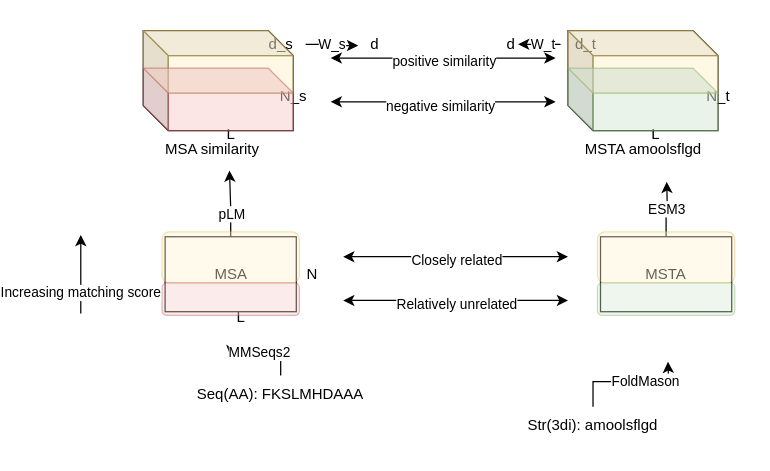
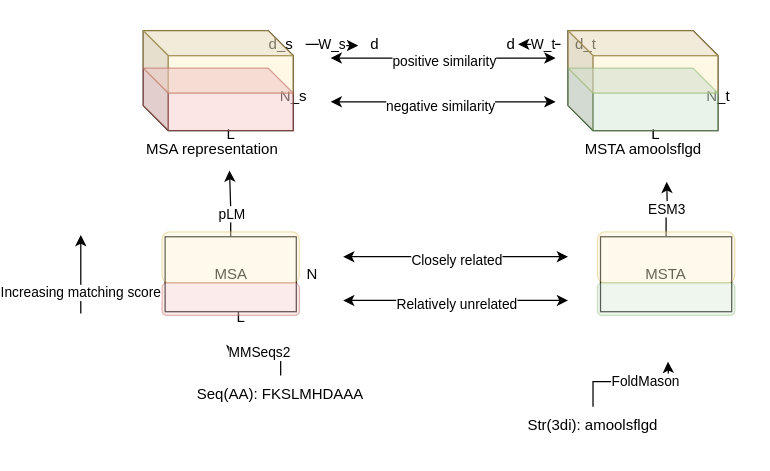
(213, 149) -> (213, 149)
